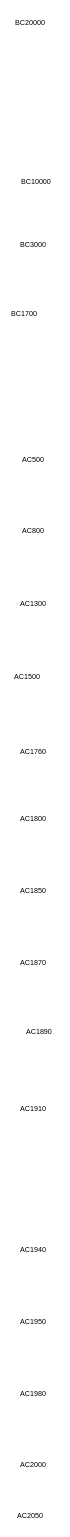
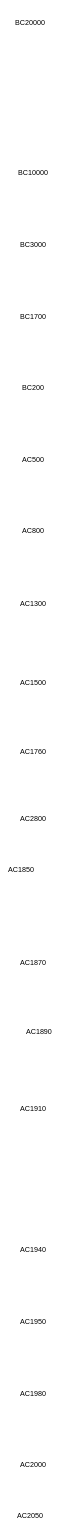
(36, 180) -> (33, 171)
(24, 312) -> (33, 315)
none -> (33, 387)
(27, 677) -> (33, 683)
(33, 819) -> (33, 819)
(33, 891) -> (21, 870)
